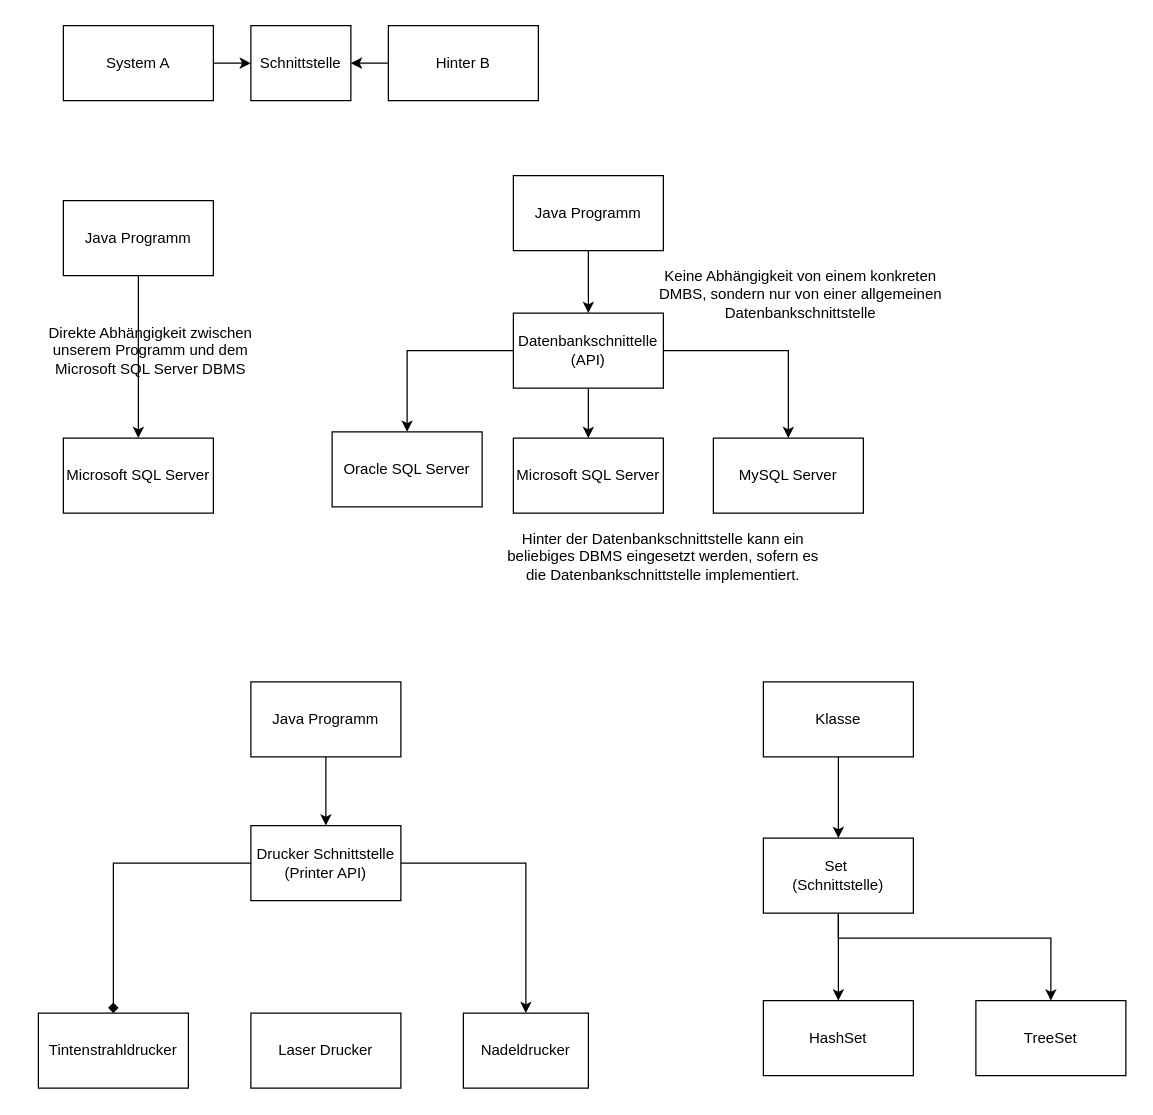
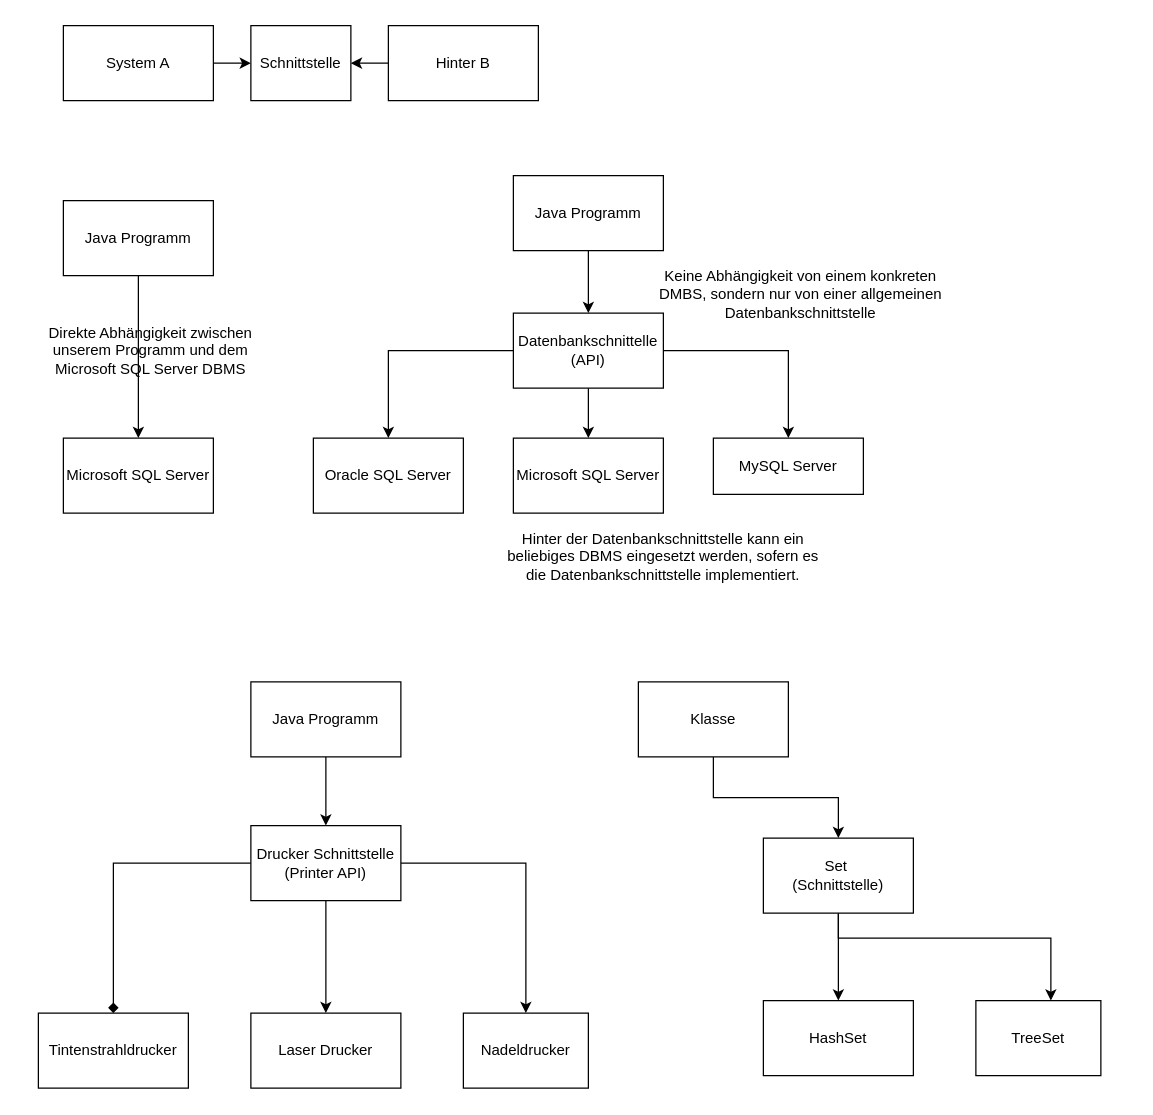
(407, 469) -> (388, 476)
(788, 476) -> (788, 466)
(838, 719) -> (713, 719)
none -> (326, 953)
(1051, 1038) -> (1038, 1038)
